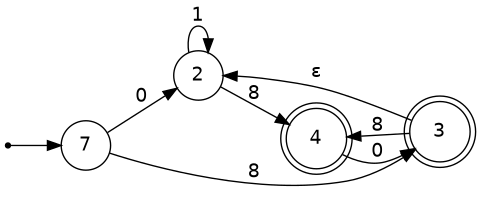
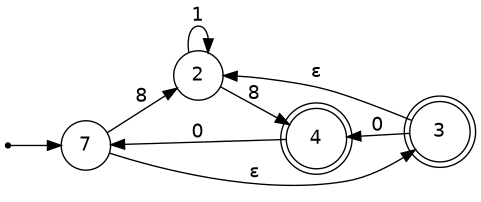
(142, 97) -> (142, 97)
(378, 126) -> (378, 126)
(372, 163) -> (205, 142)
(255, 172) -> (255, 172)
